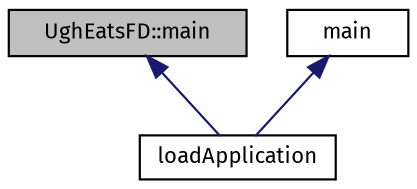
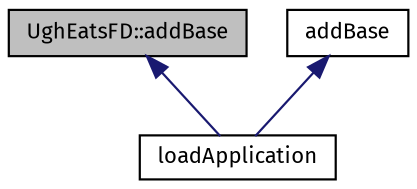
(128, 33) -> (128, 33)
(348, 33) -> (348, 33)
